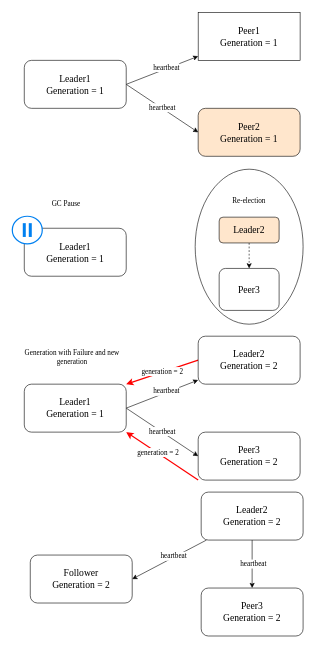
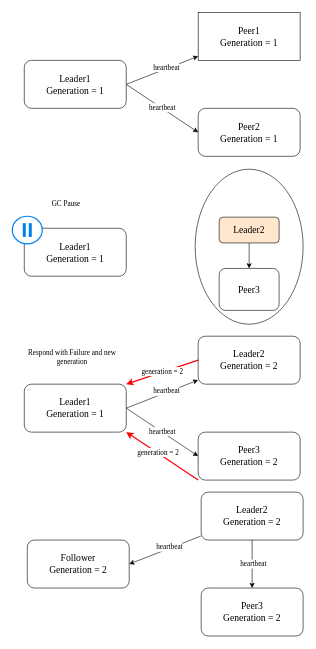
(249, 132) -> (249, 132)
(249, 201) -> none
(249, 253) -> (249, 253)
(72, 357) -> (72, 357)
(81, 579) -> (78, 564)
